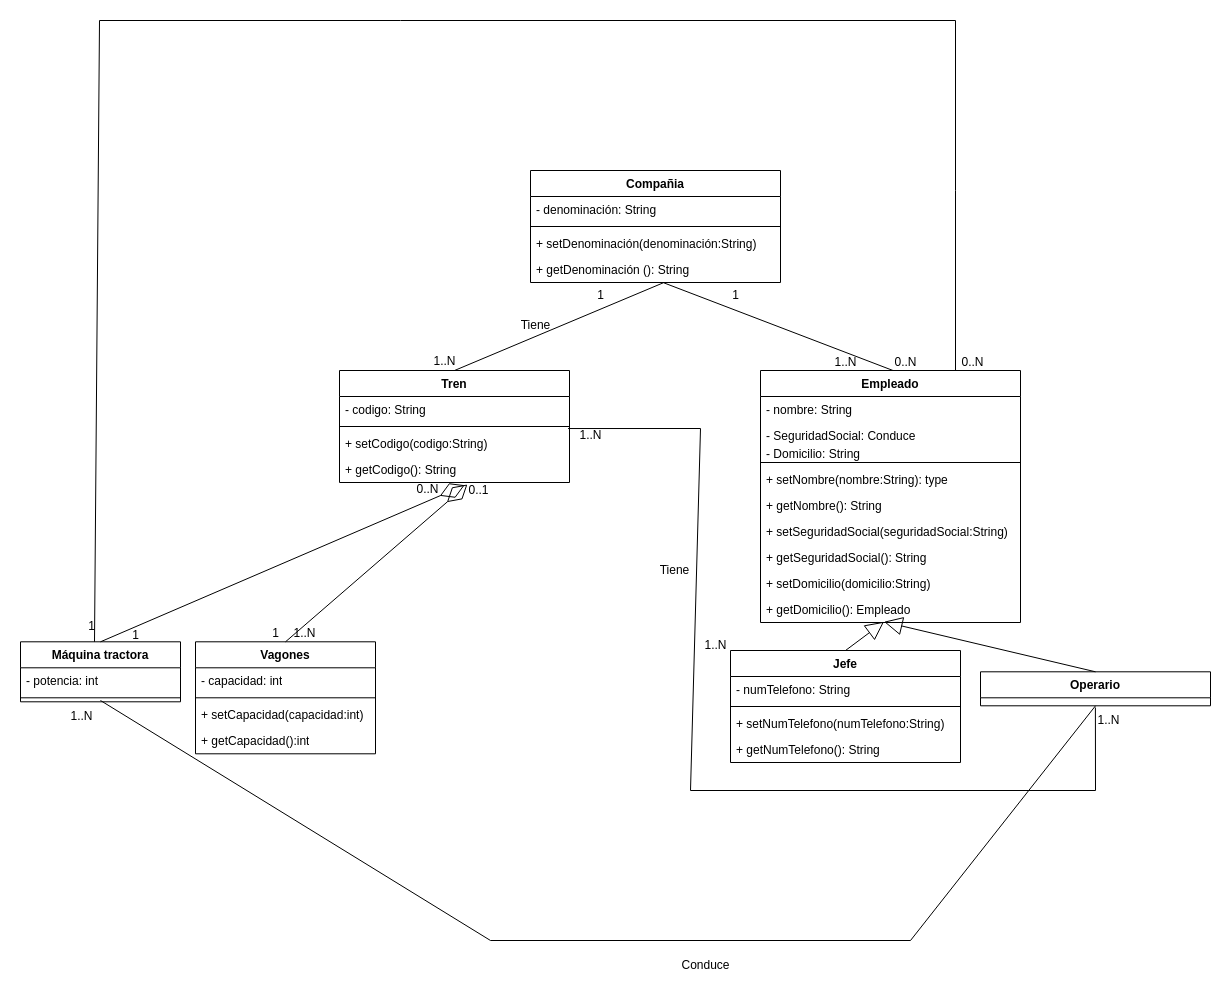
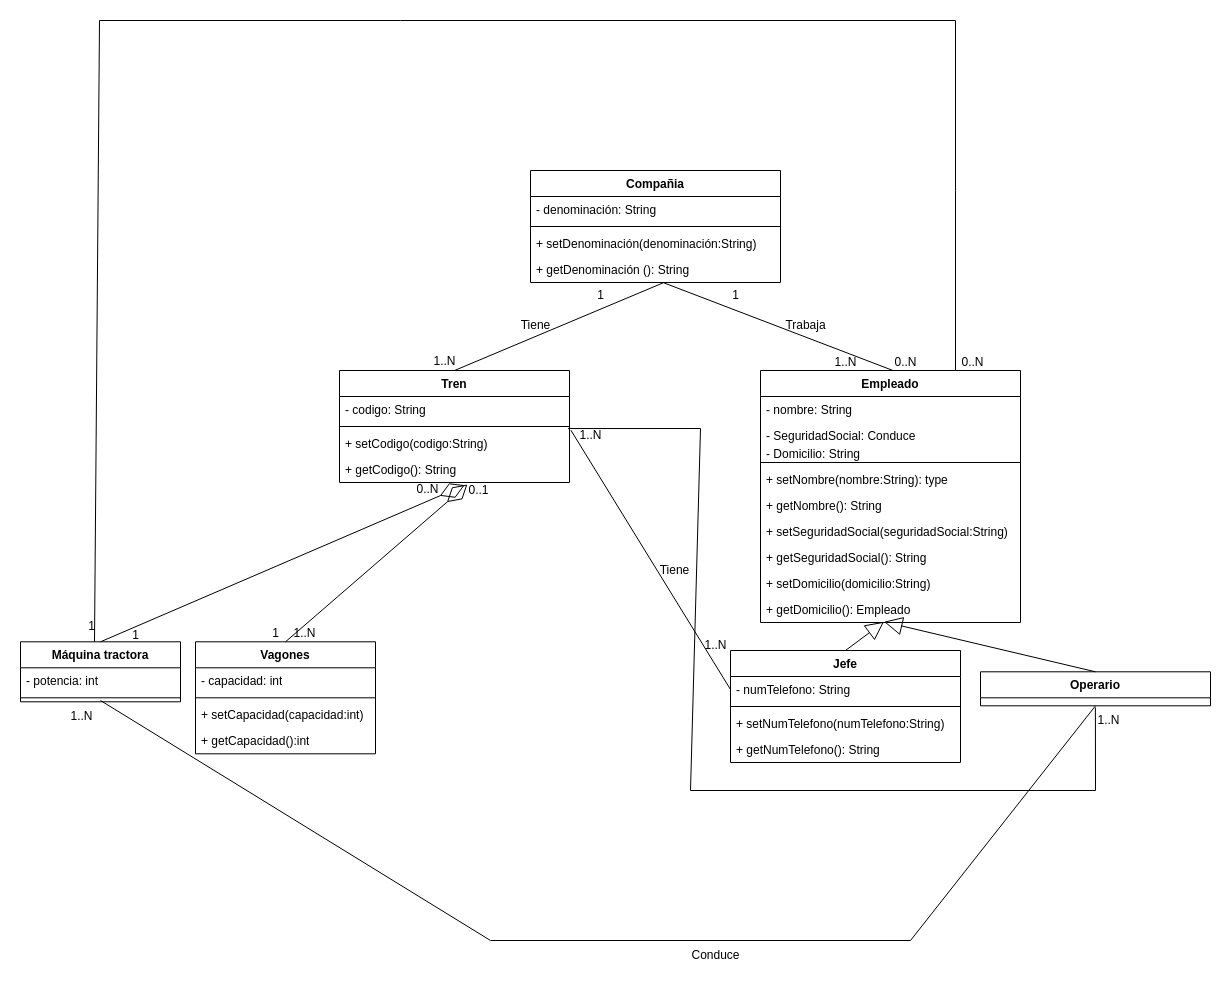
none -> (806, 326)
none -> (650, 558)
(706, 966) -> (716, 956)
